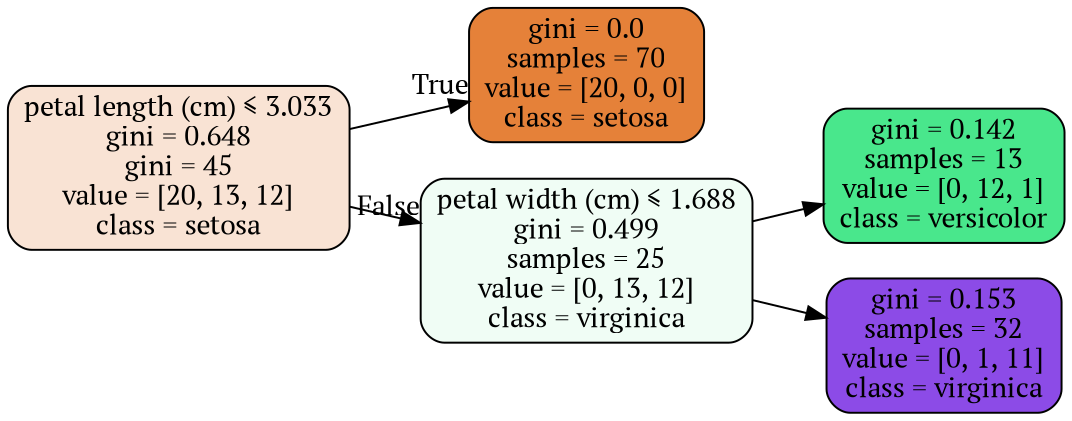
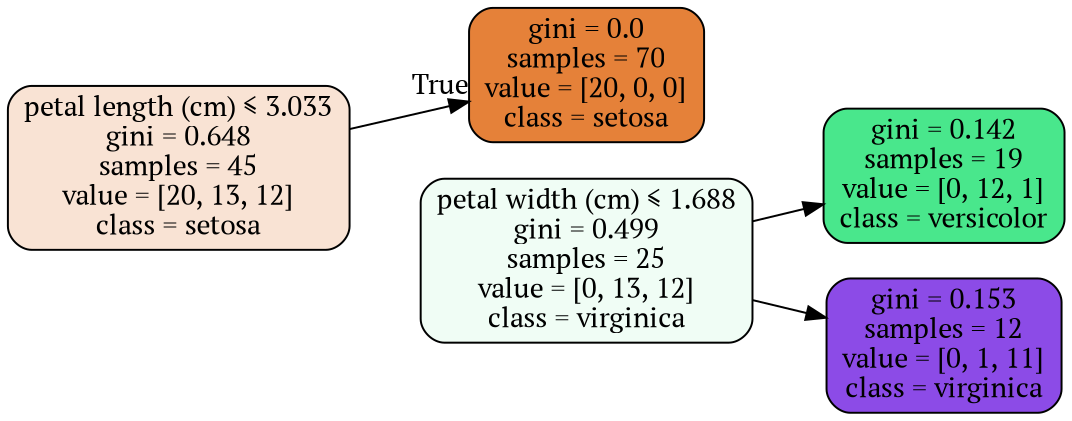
(944, 160) -> (944, 160)
(179, 167) -> (179, 167)
(375, 213) -> none
(944, 330) -> (944, 330)
